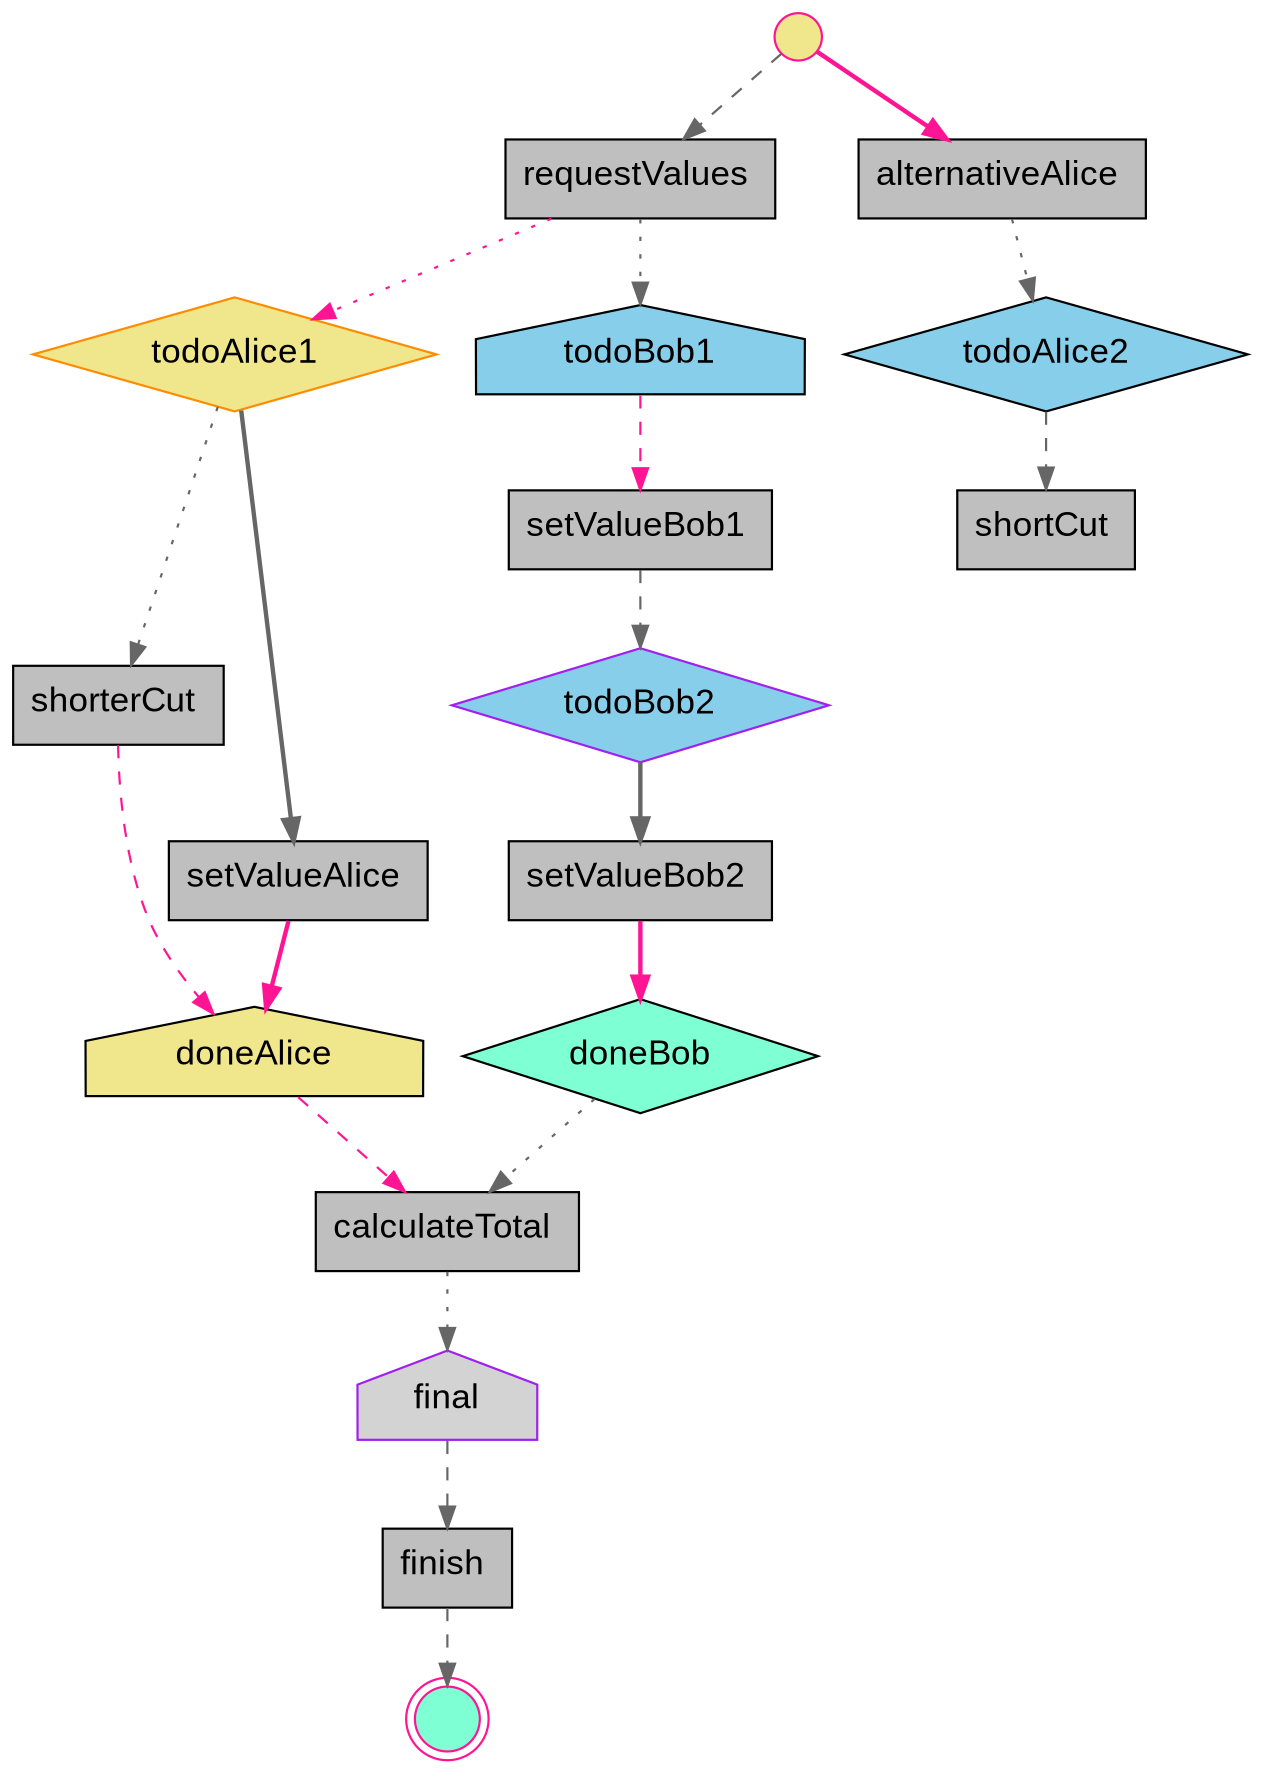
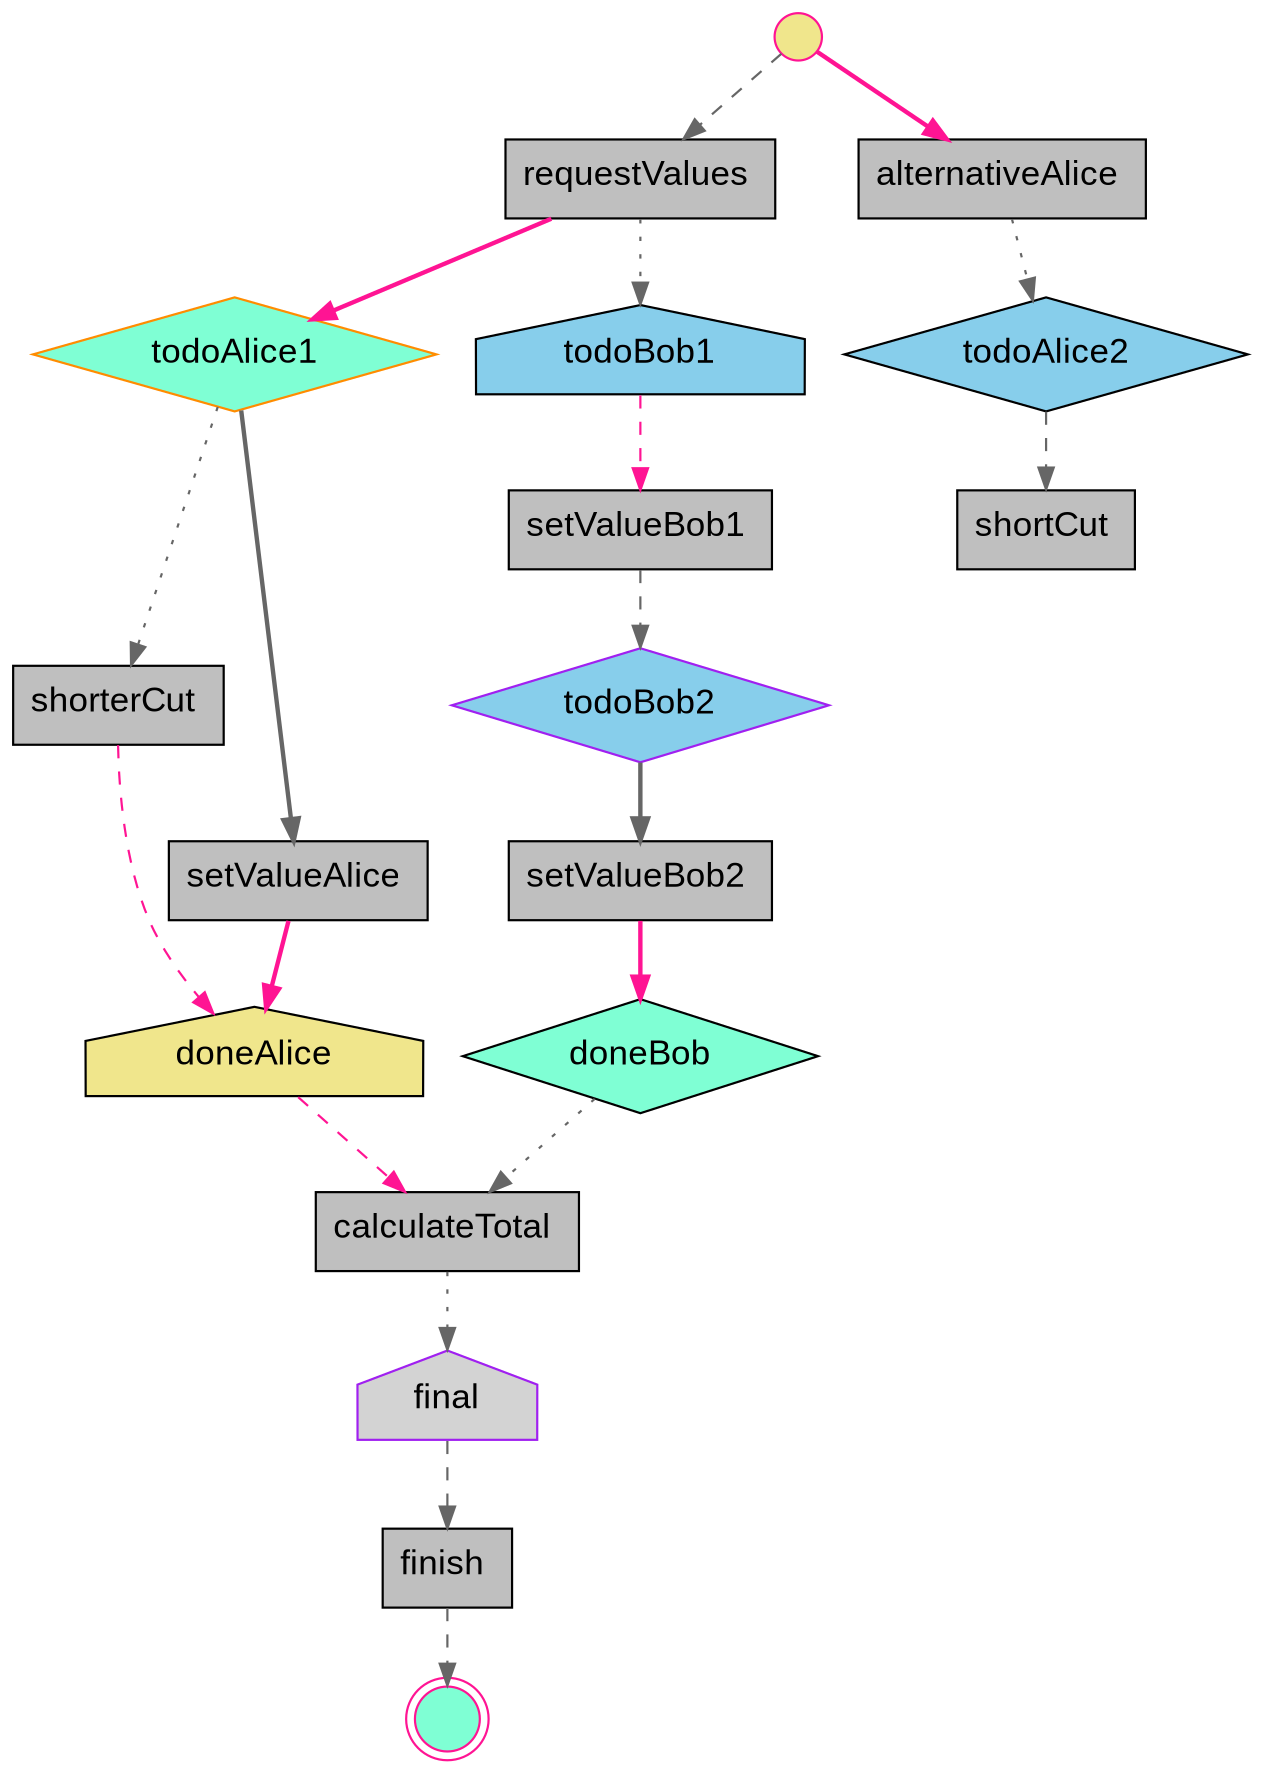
(442, 265) -> (442, 265)
(235, 354) -> (235, 354)
